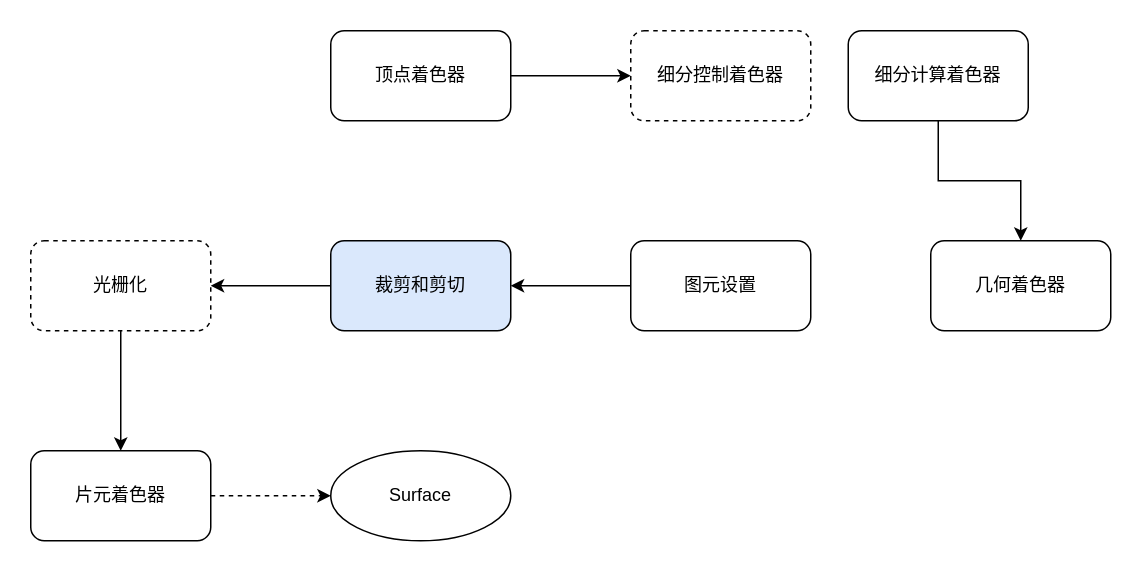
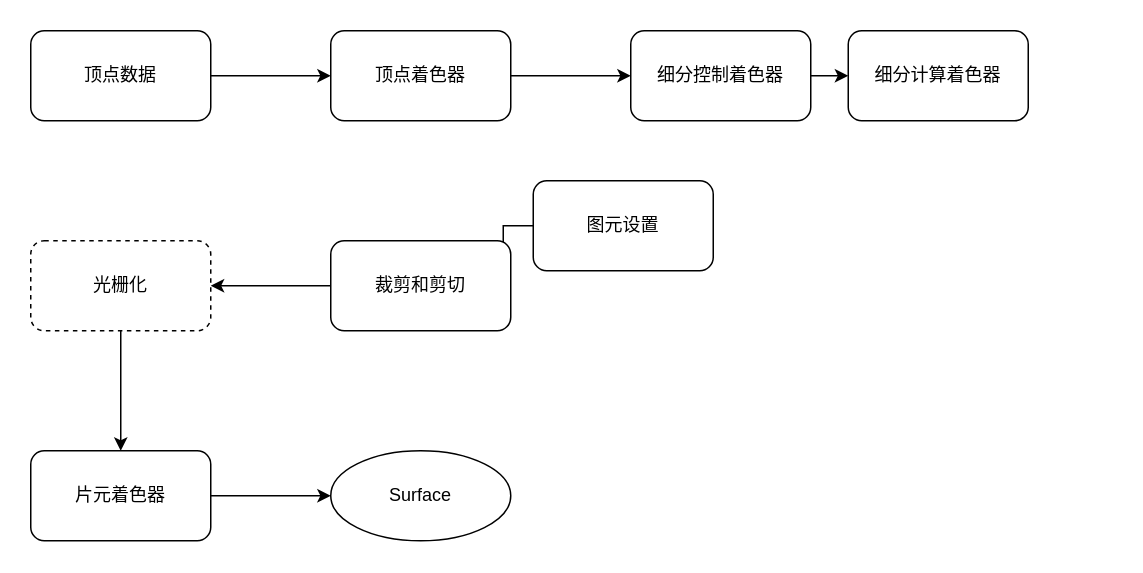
none -> (121, 76)
none -> (266, 76)
(721, 76) -> (721, 76)
none -> (835, 76)
(974, 181) -> none
(421, 286) -> (421, 286)
(721, 286) -> (623, 226)
(1021, 286) -> none
(266, 496) -> (266, 496)
